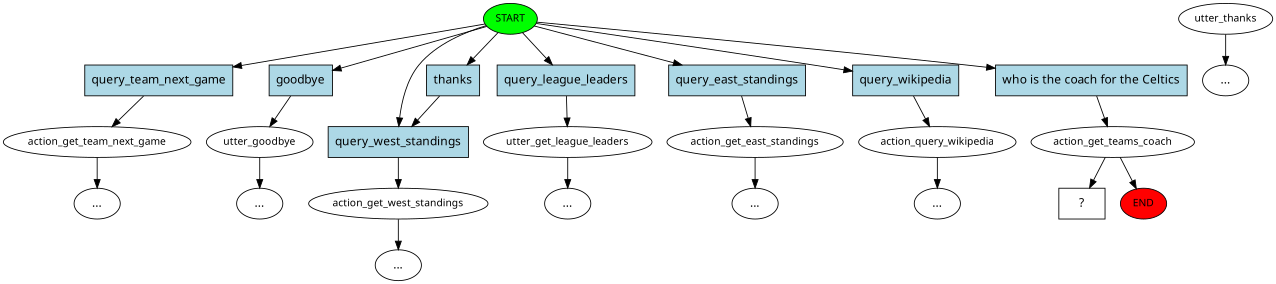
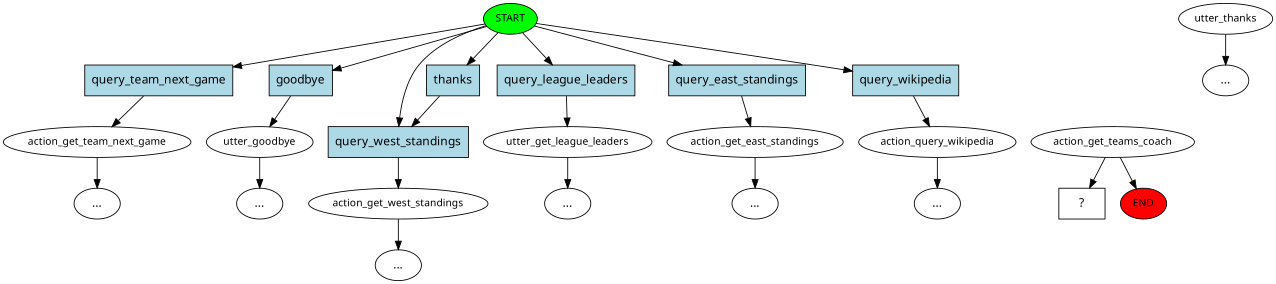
(1091, 80) -> none
